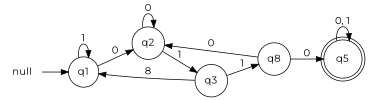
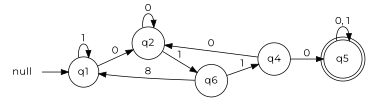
(274, 59) -> (274, 59)
(211, 81) -> (211, 81)
